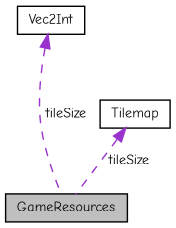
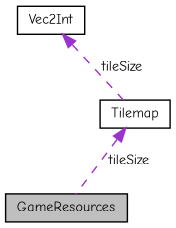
(41, 123) -> (98, 73)
